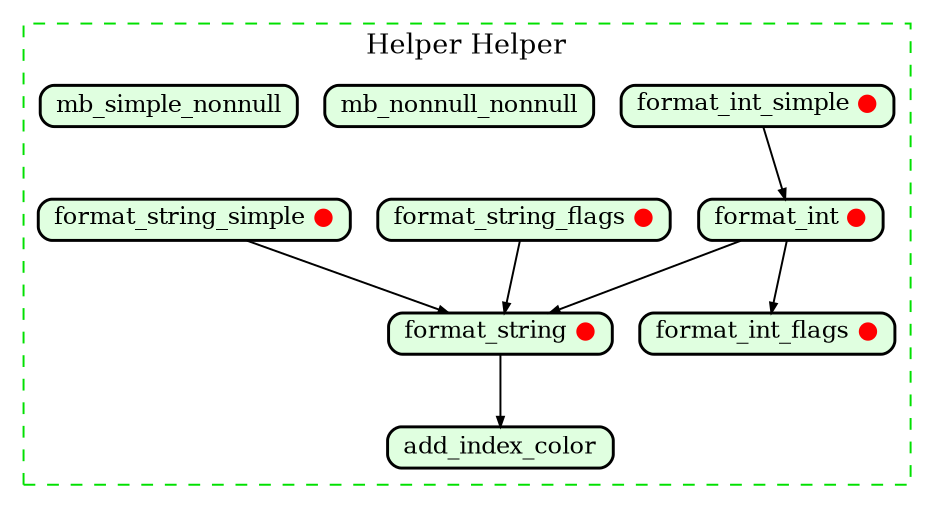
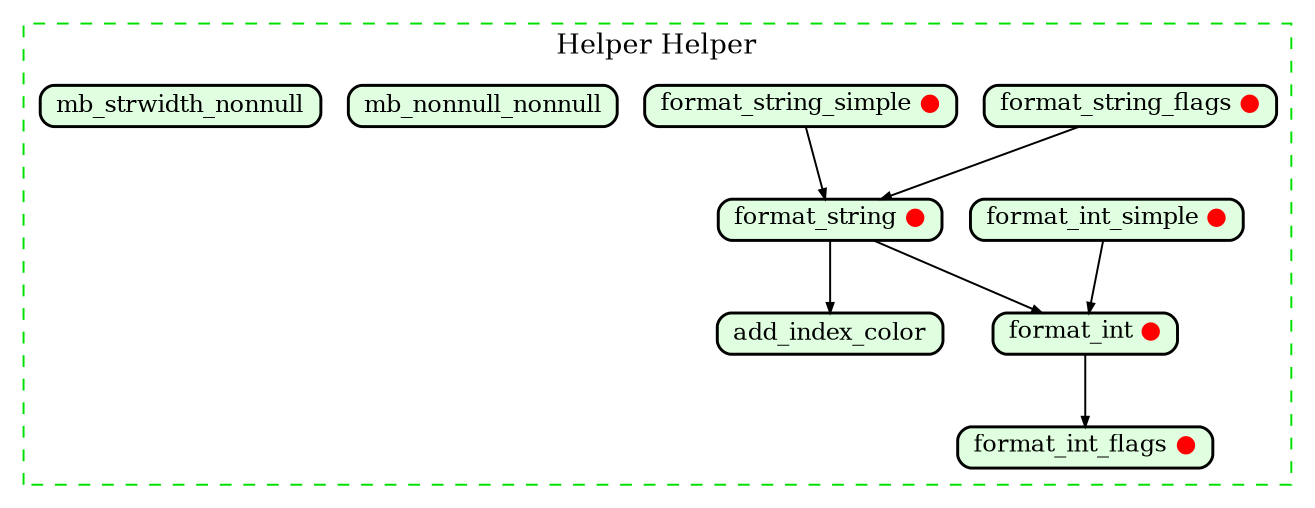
(169, 106) -> (181, 106)
(650, 275) -> (953, 275)
